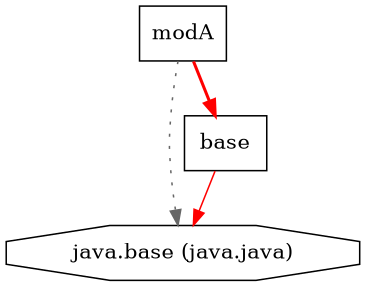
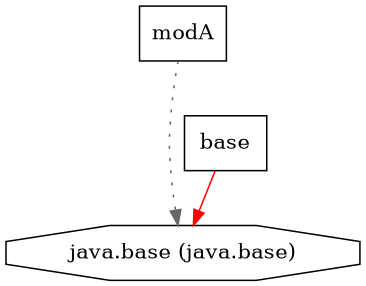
(201, 81) -> none
(183, 253) -> (183, 253)
